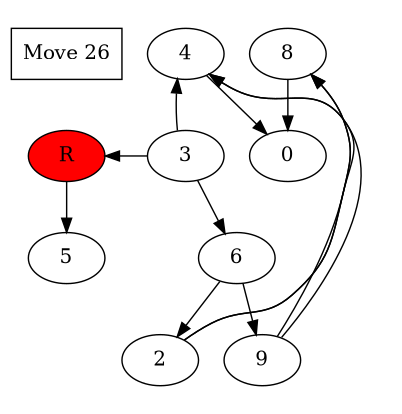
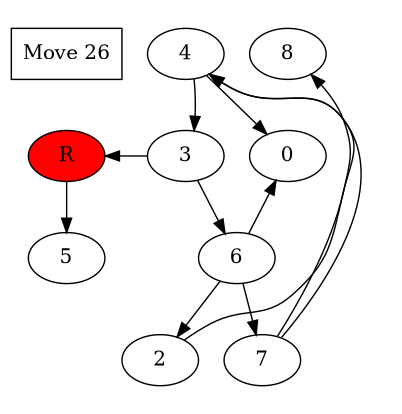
(288, 107) -> (260, 213)
(176, 110) -> (195, 99)
(327, 250) -> none
(262, 360) -> (262, 360)
